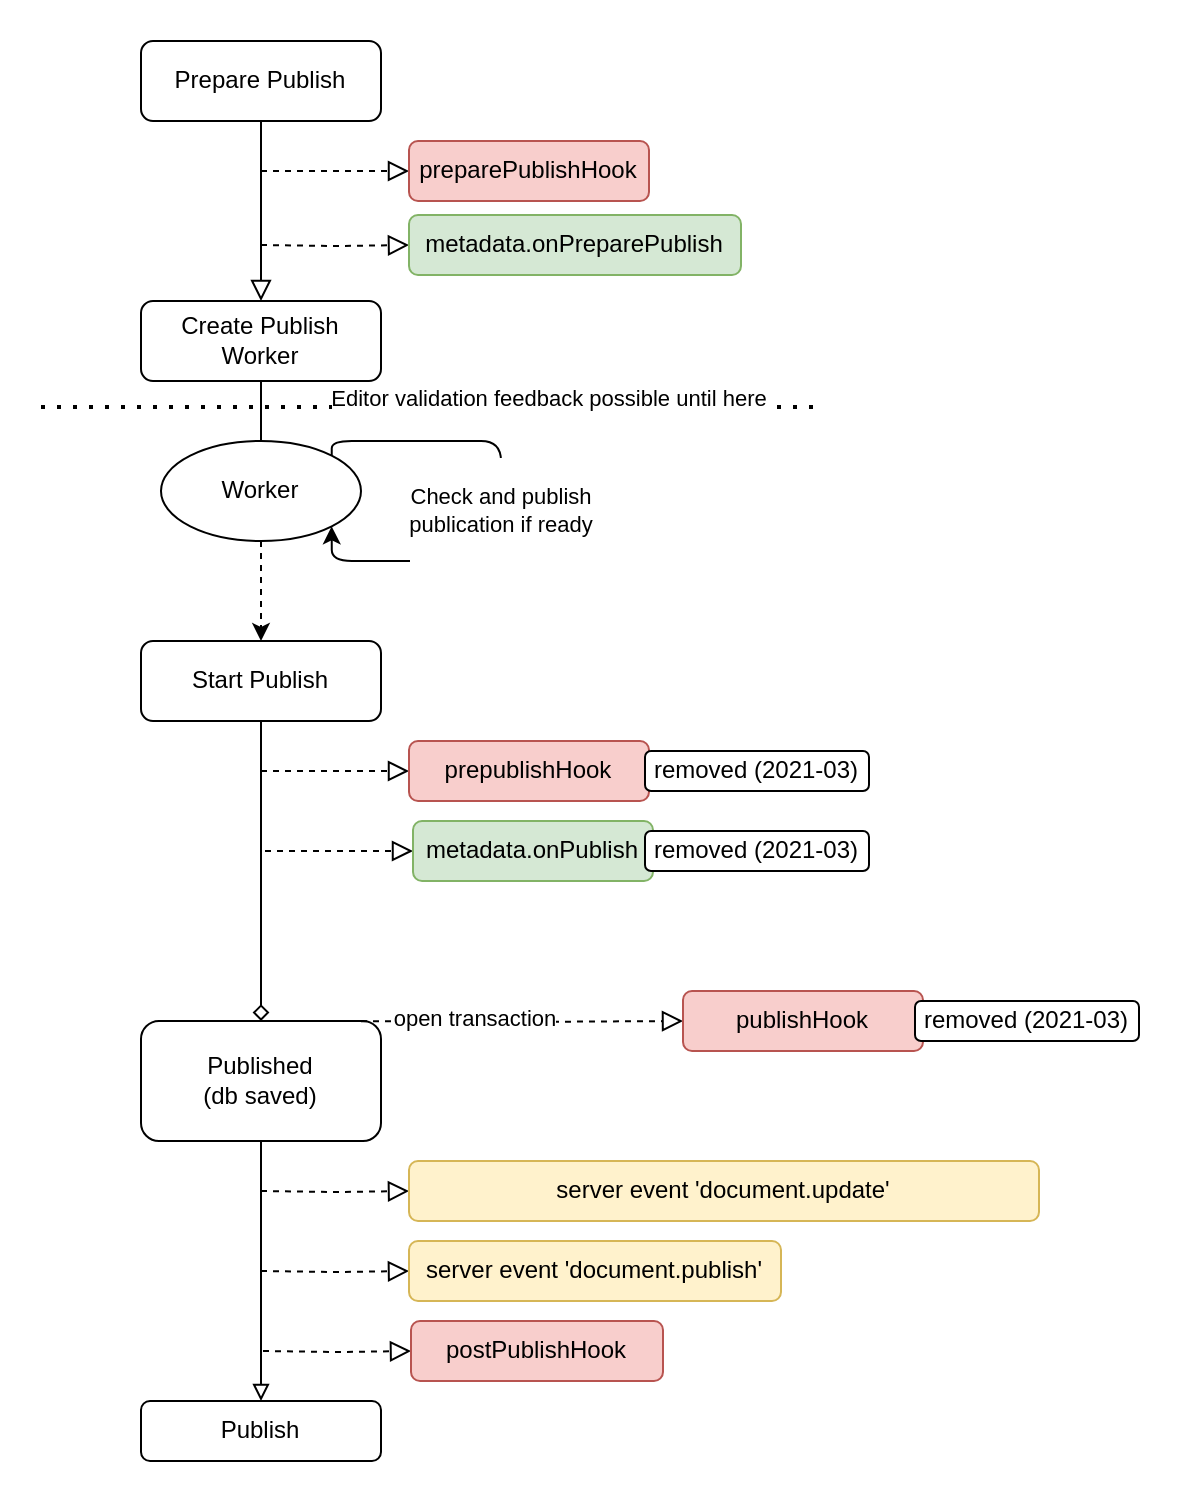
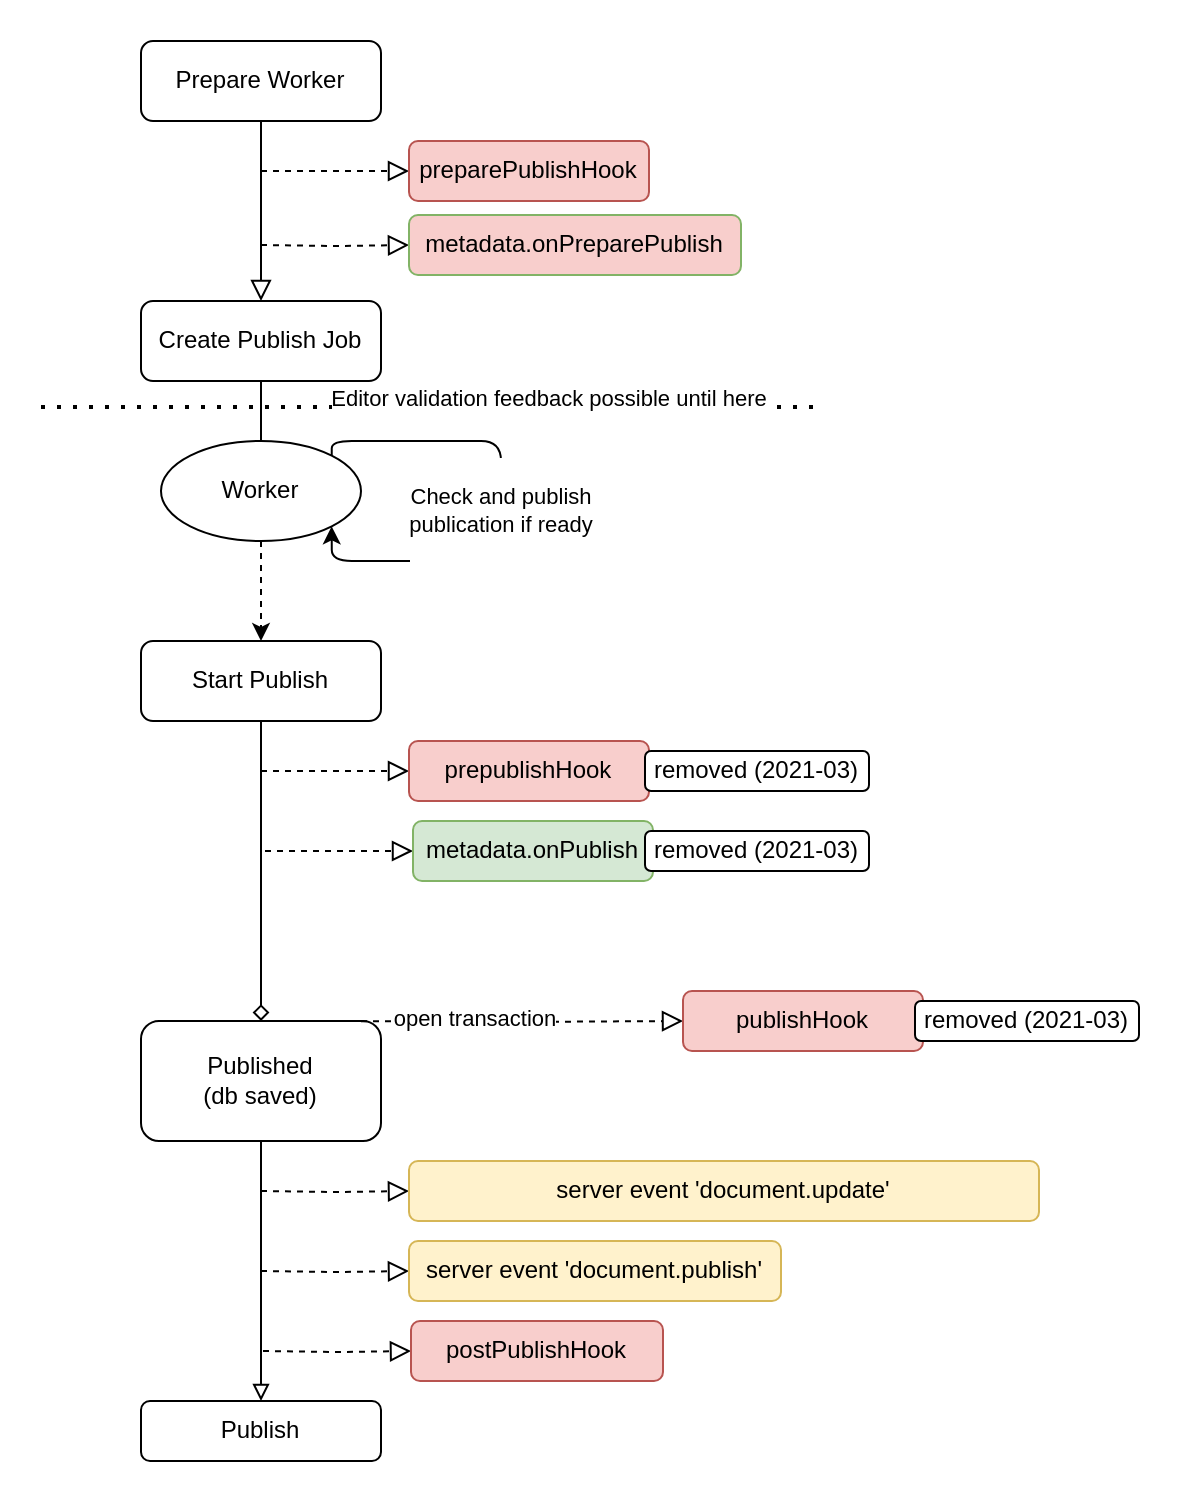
(261, 81) -> (261, 81)
(575, 245) -> (575, 245)
(261, 341) -> (261, 341)
